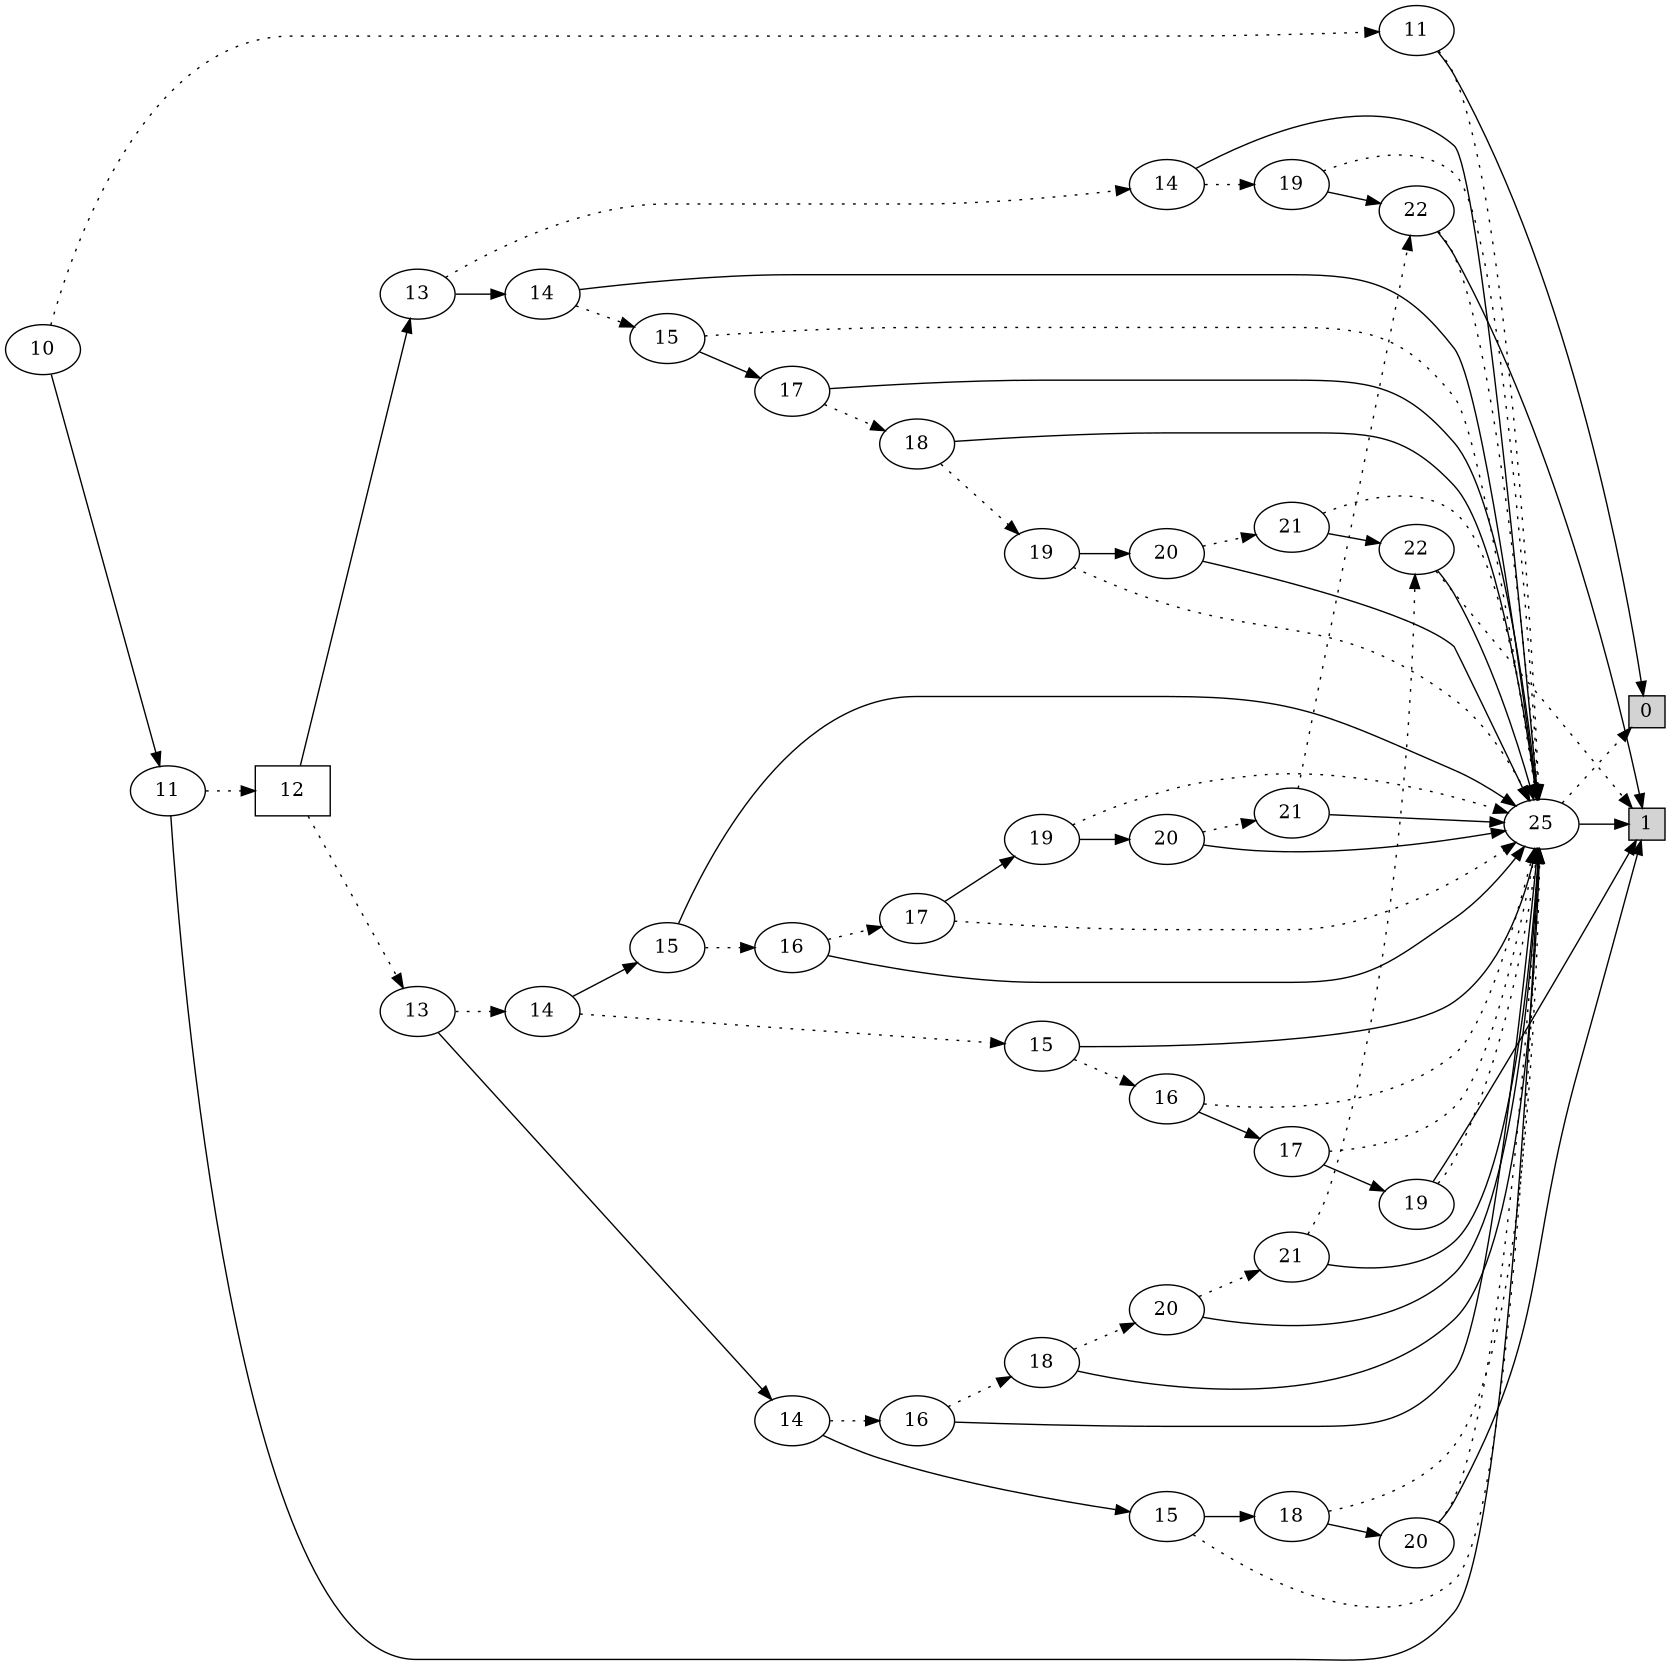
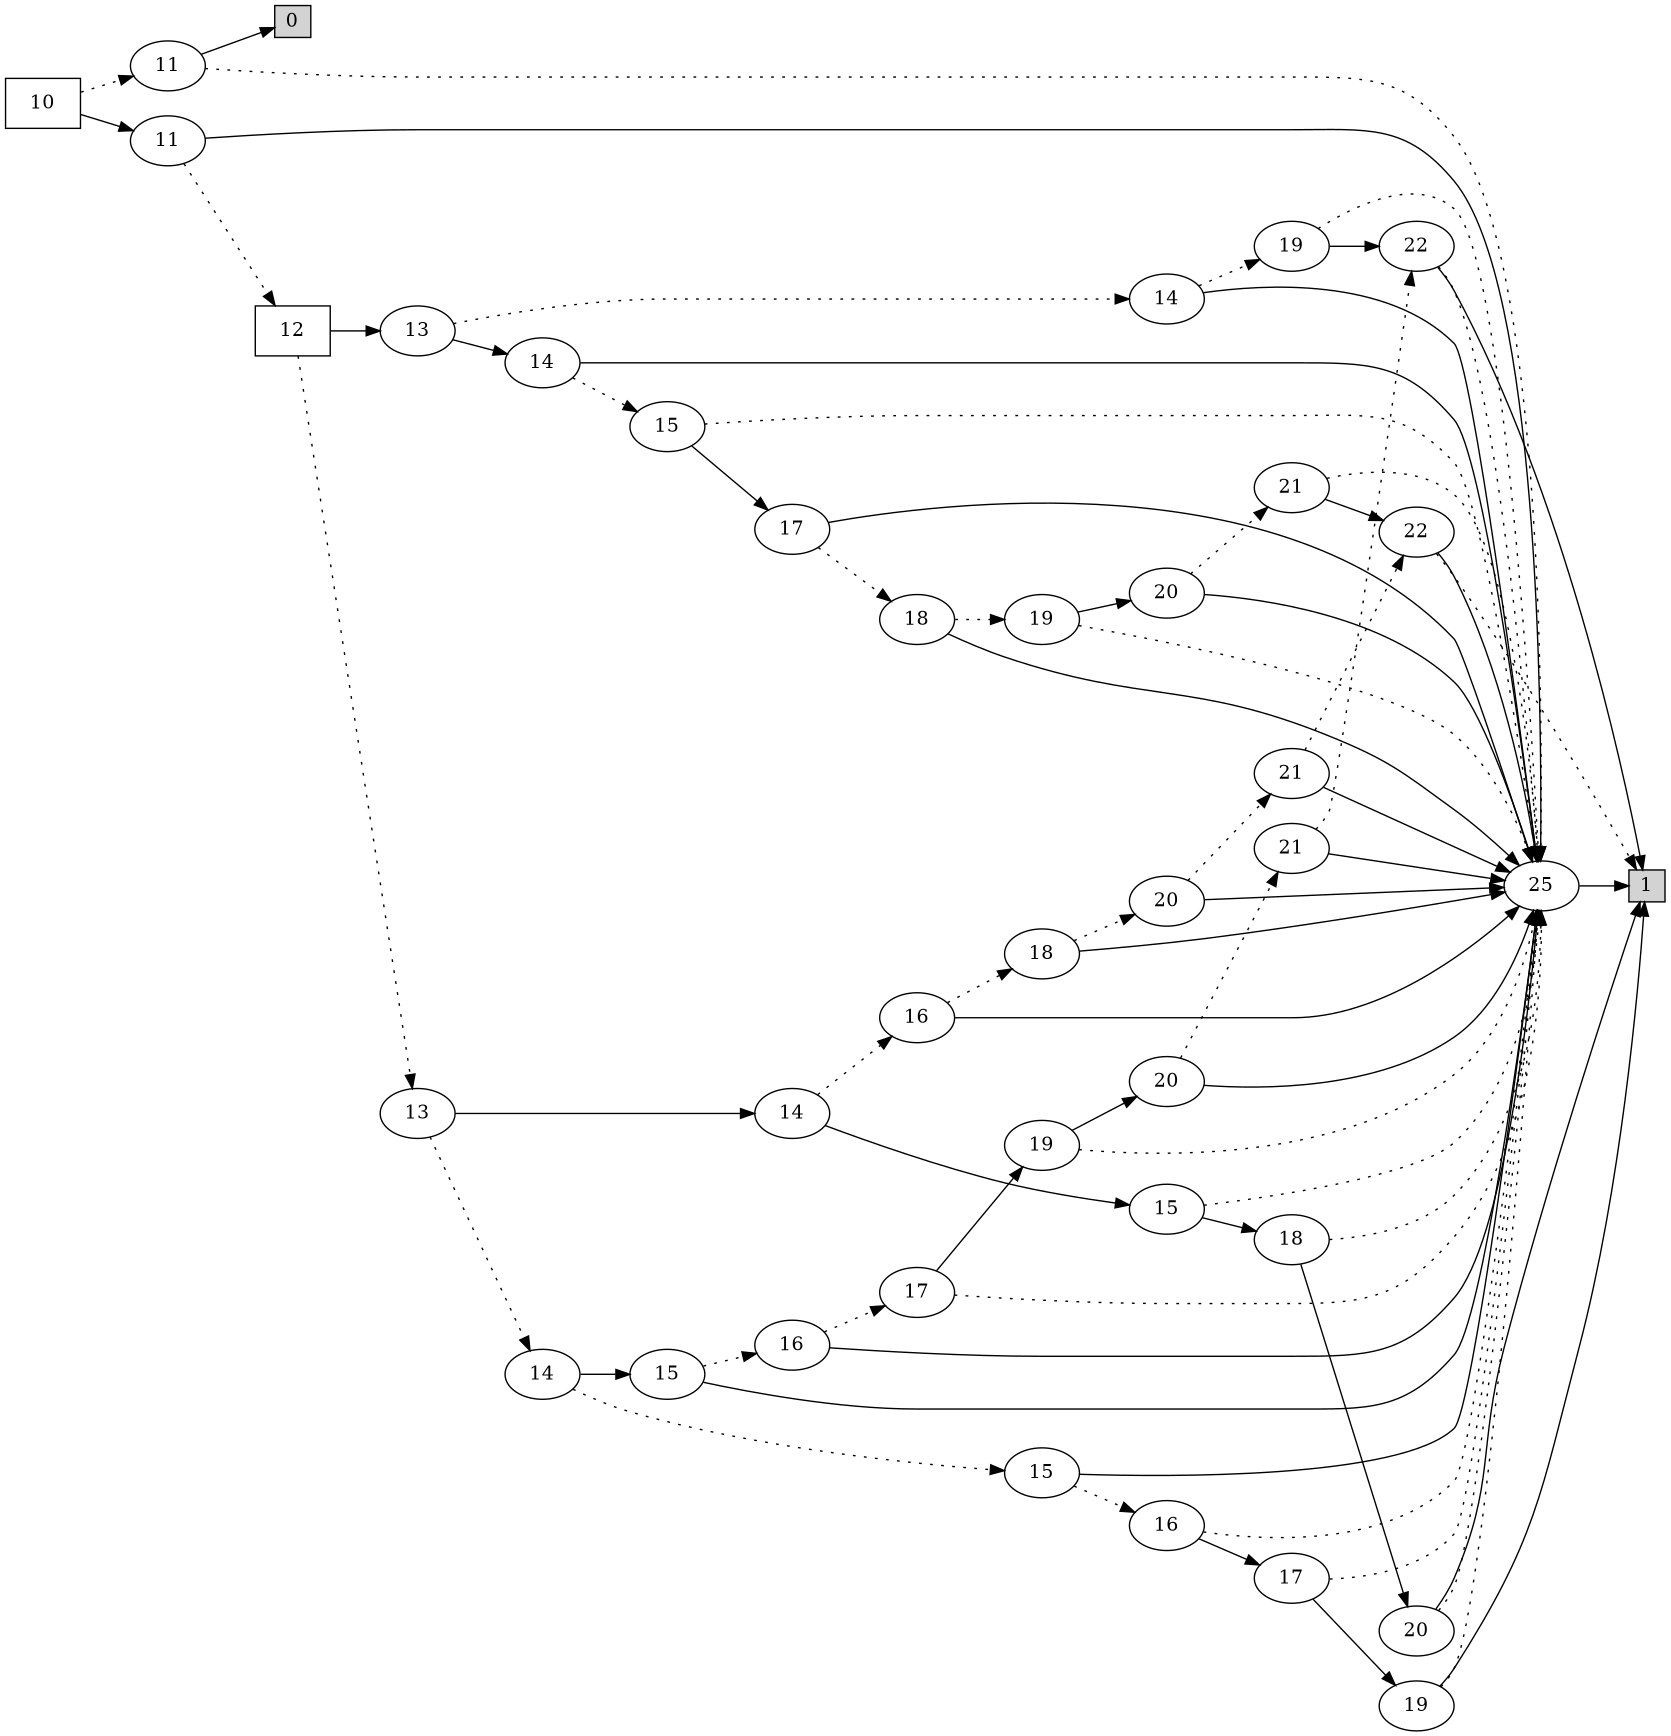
(43, 350) -> (43, 103)
(1590, 772) -> none
